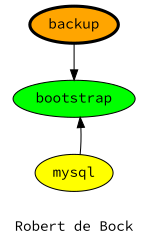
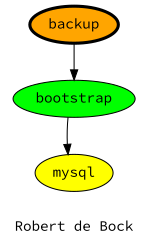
(81, 141) -> (67, 131)
